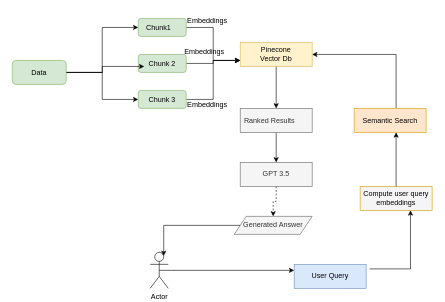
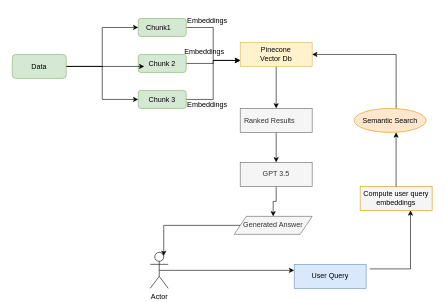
(39, 72) -> (39, 66)
(390, 120) -> (390, 120)
(276, 200) -> (276, 200)
